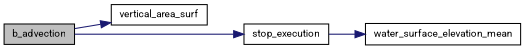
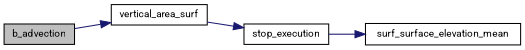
(154, 34) -> (220, 24)
(443, 34) -> (443, 34)
